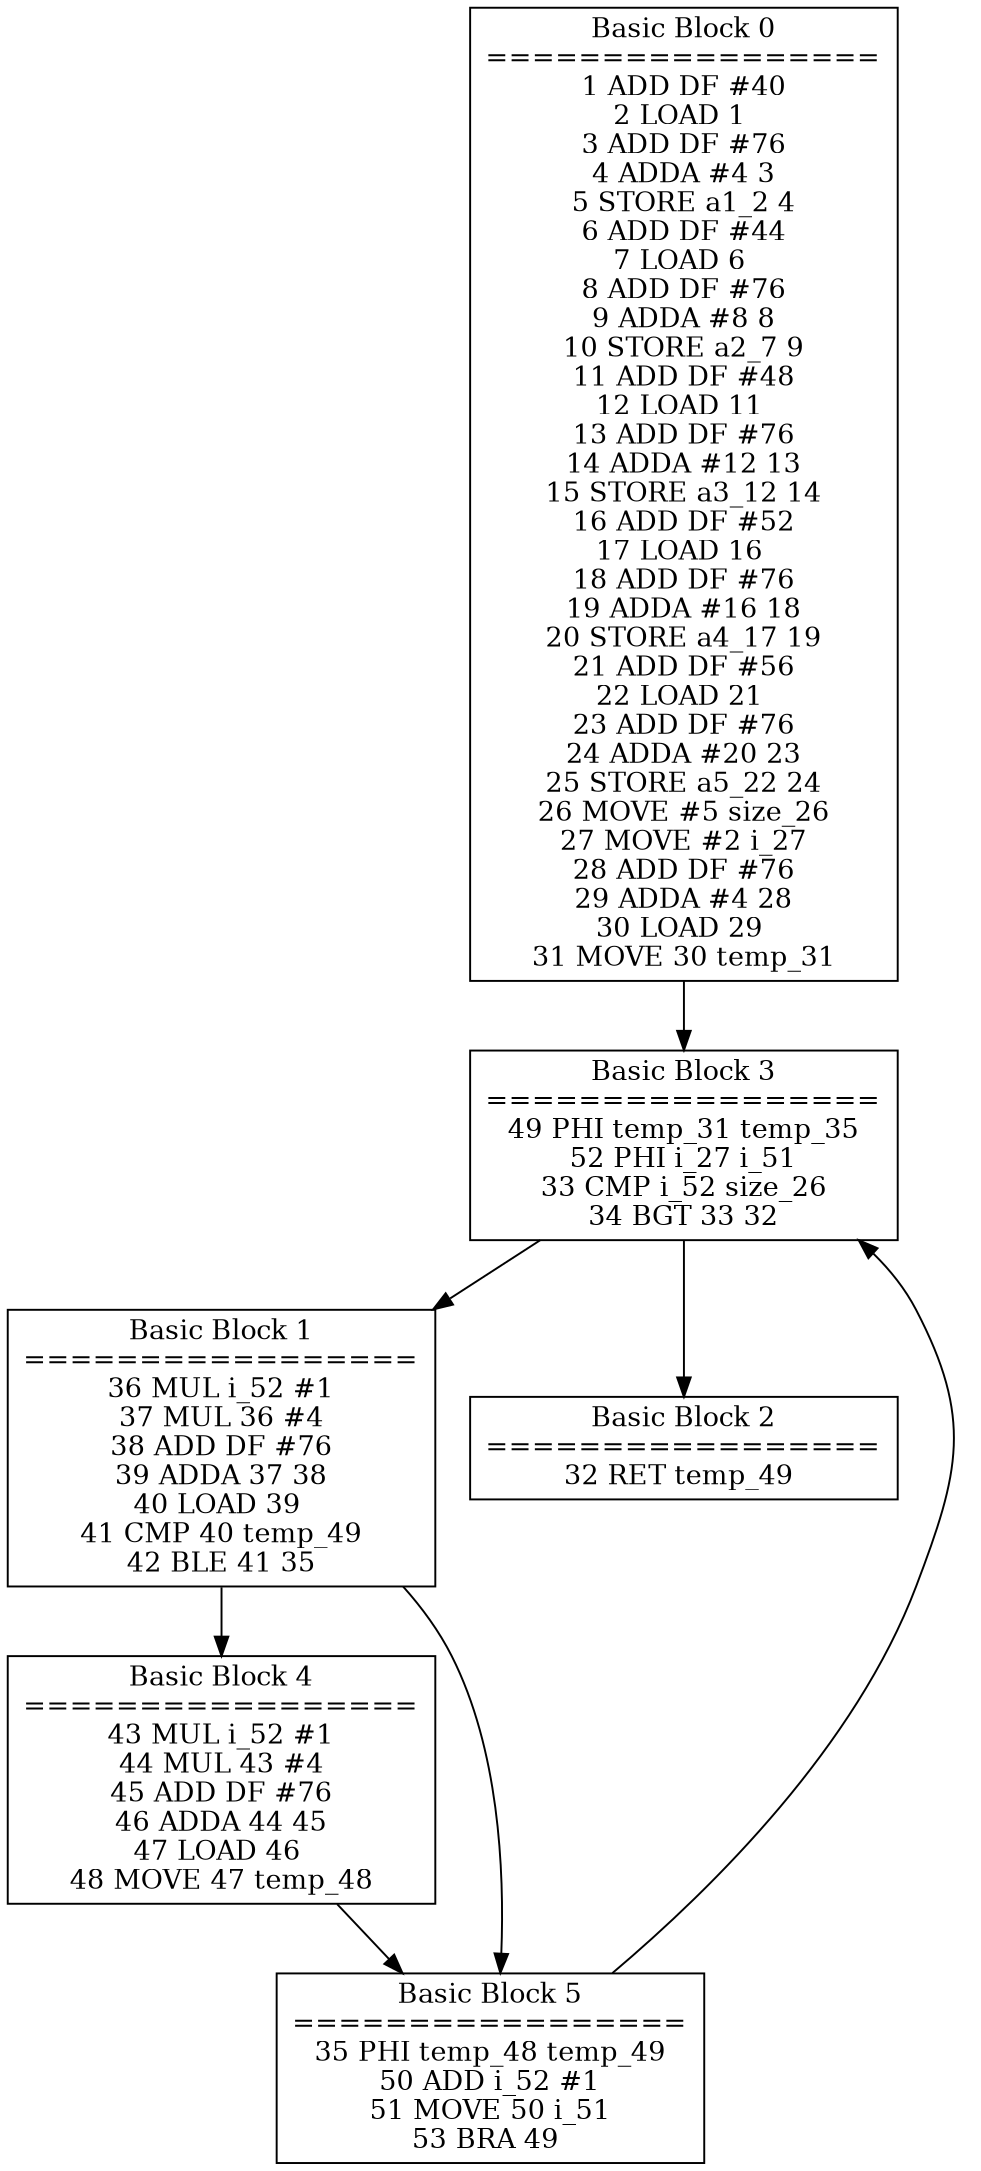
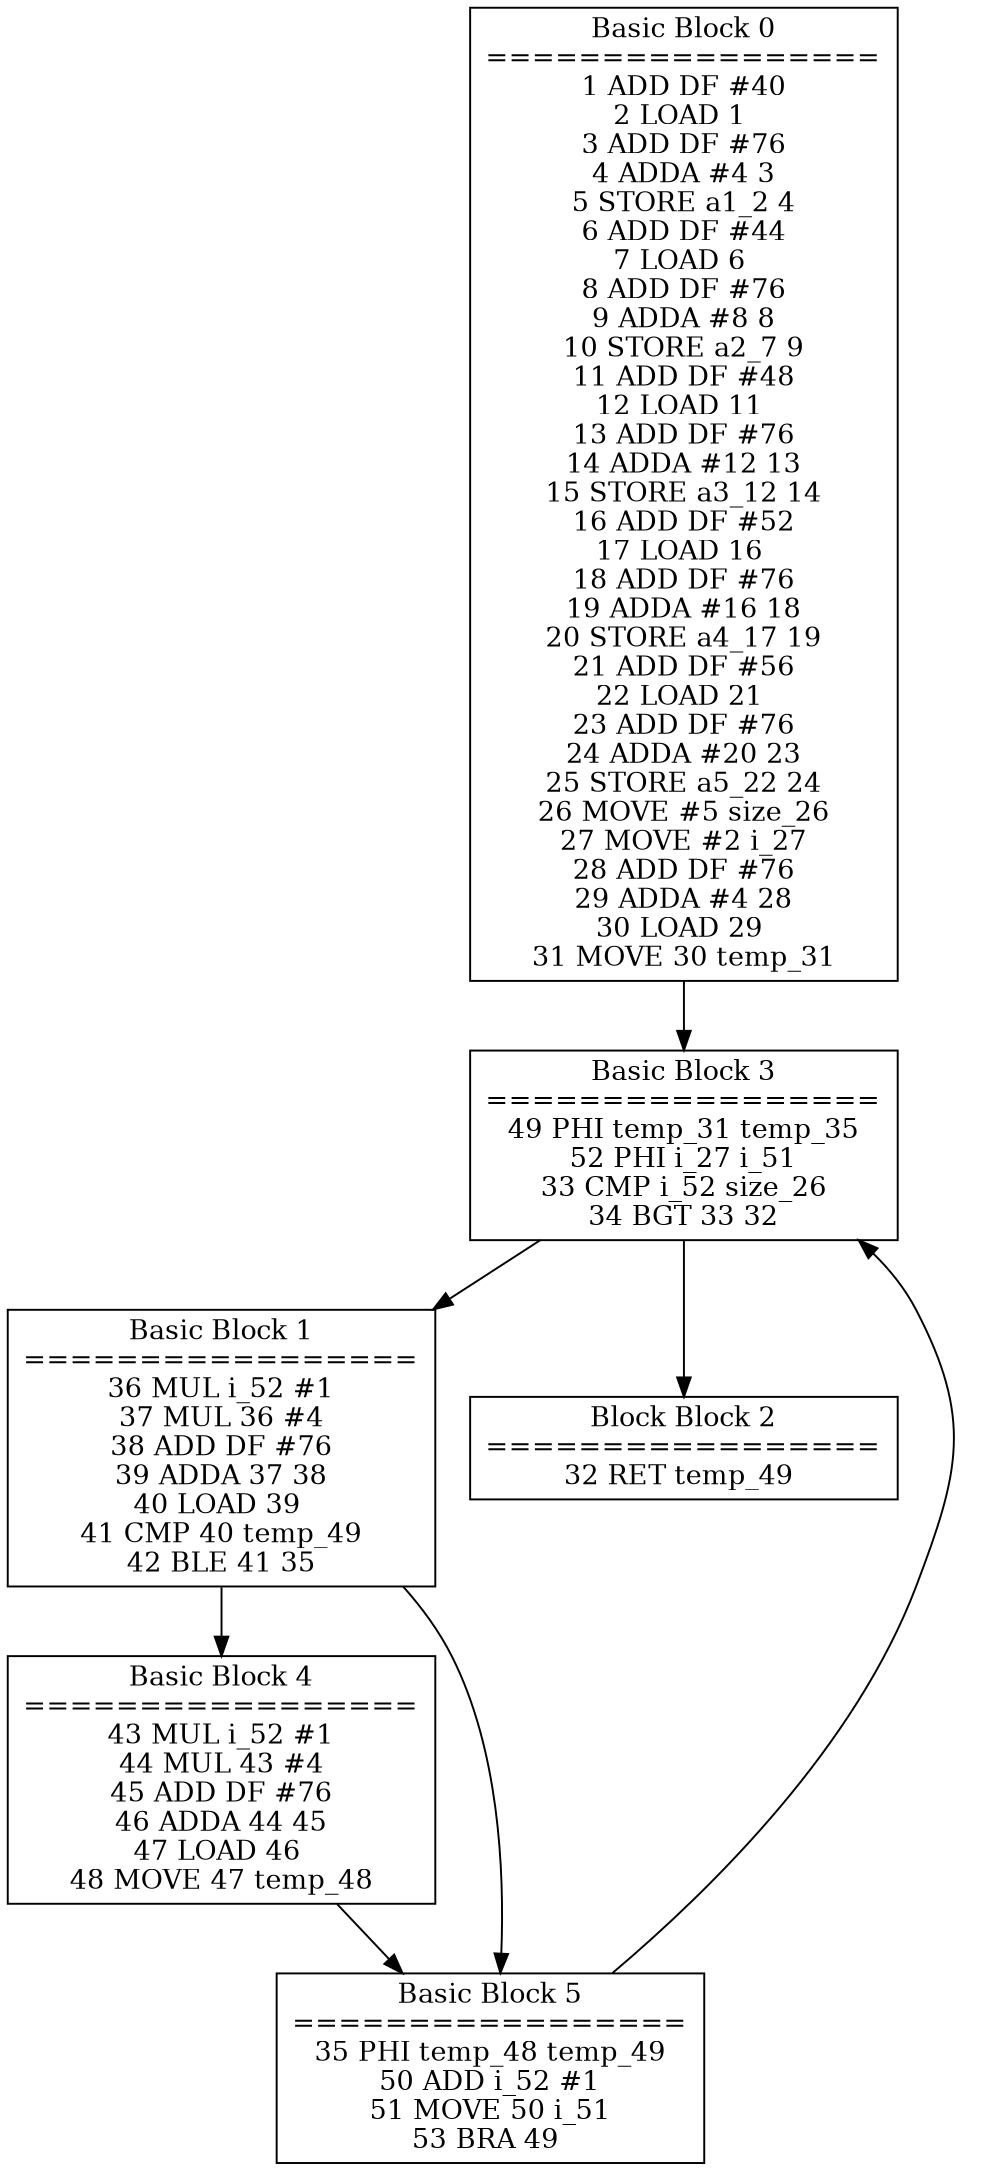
(684, 1448) -> (684, 1448)
